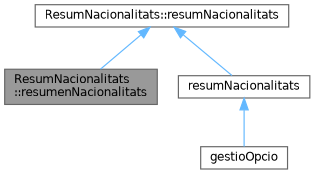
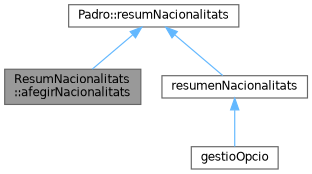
(162, 16) -> (154, 16)
(81, 87) -> (73, 87)
(244, 87) -> (235, 87)
